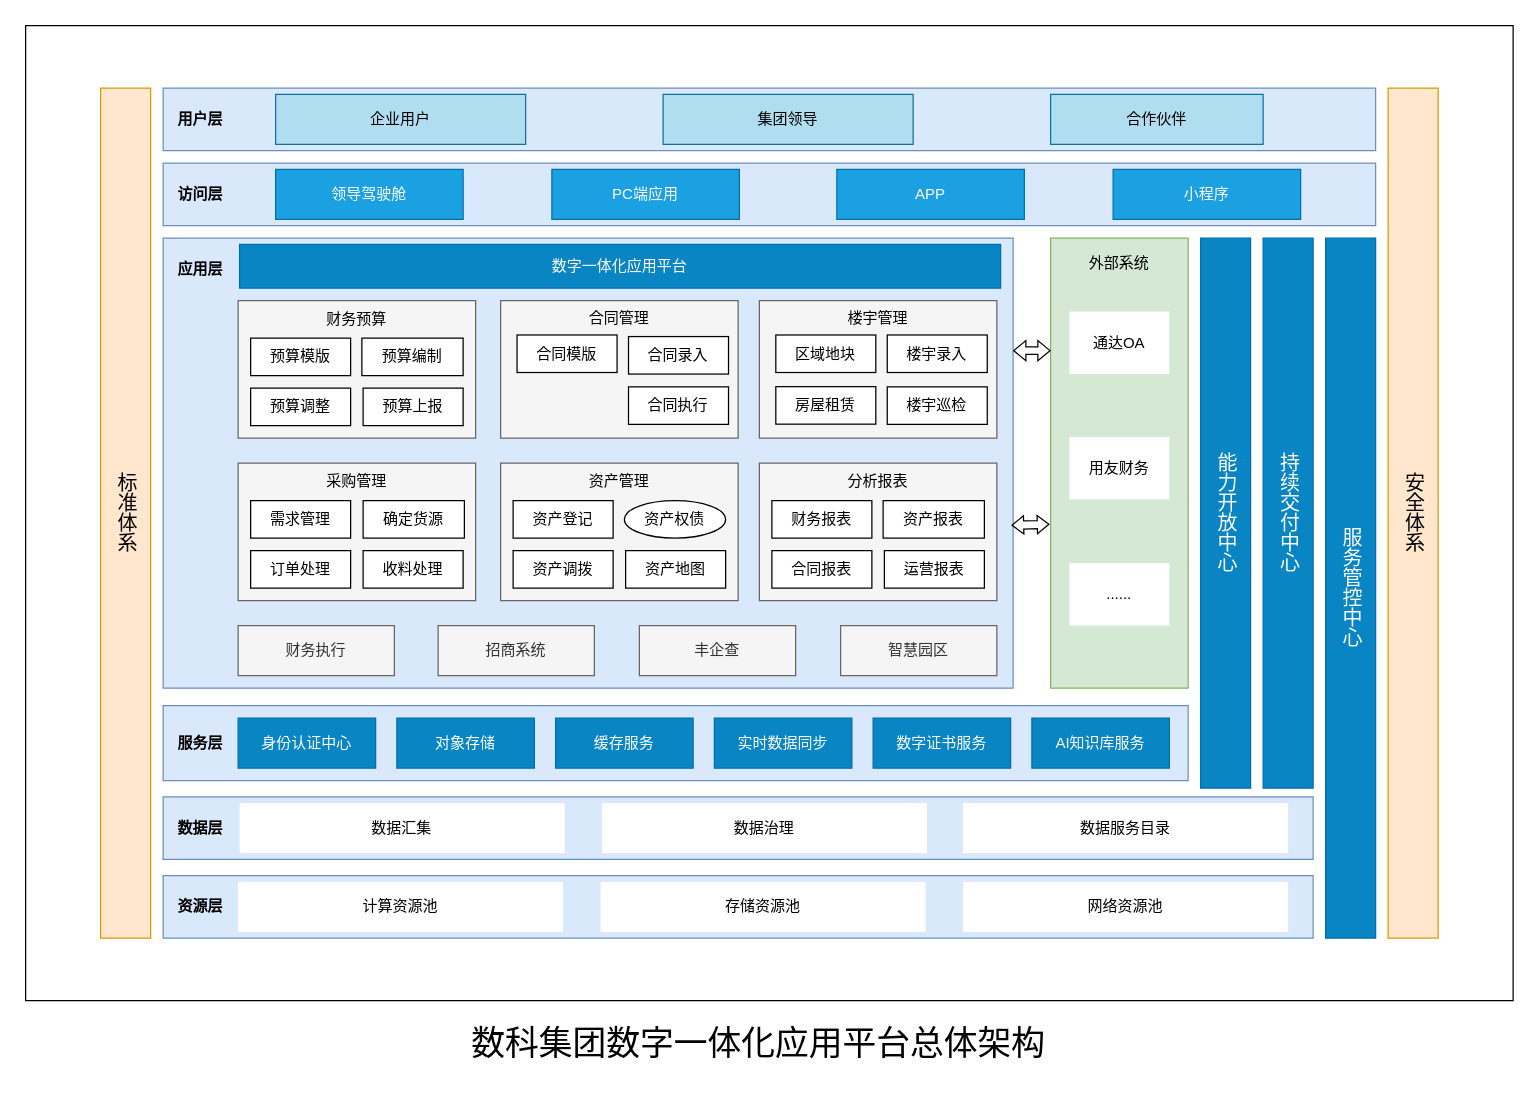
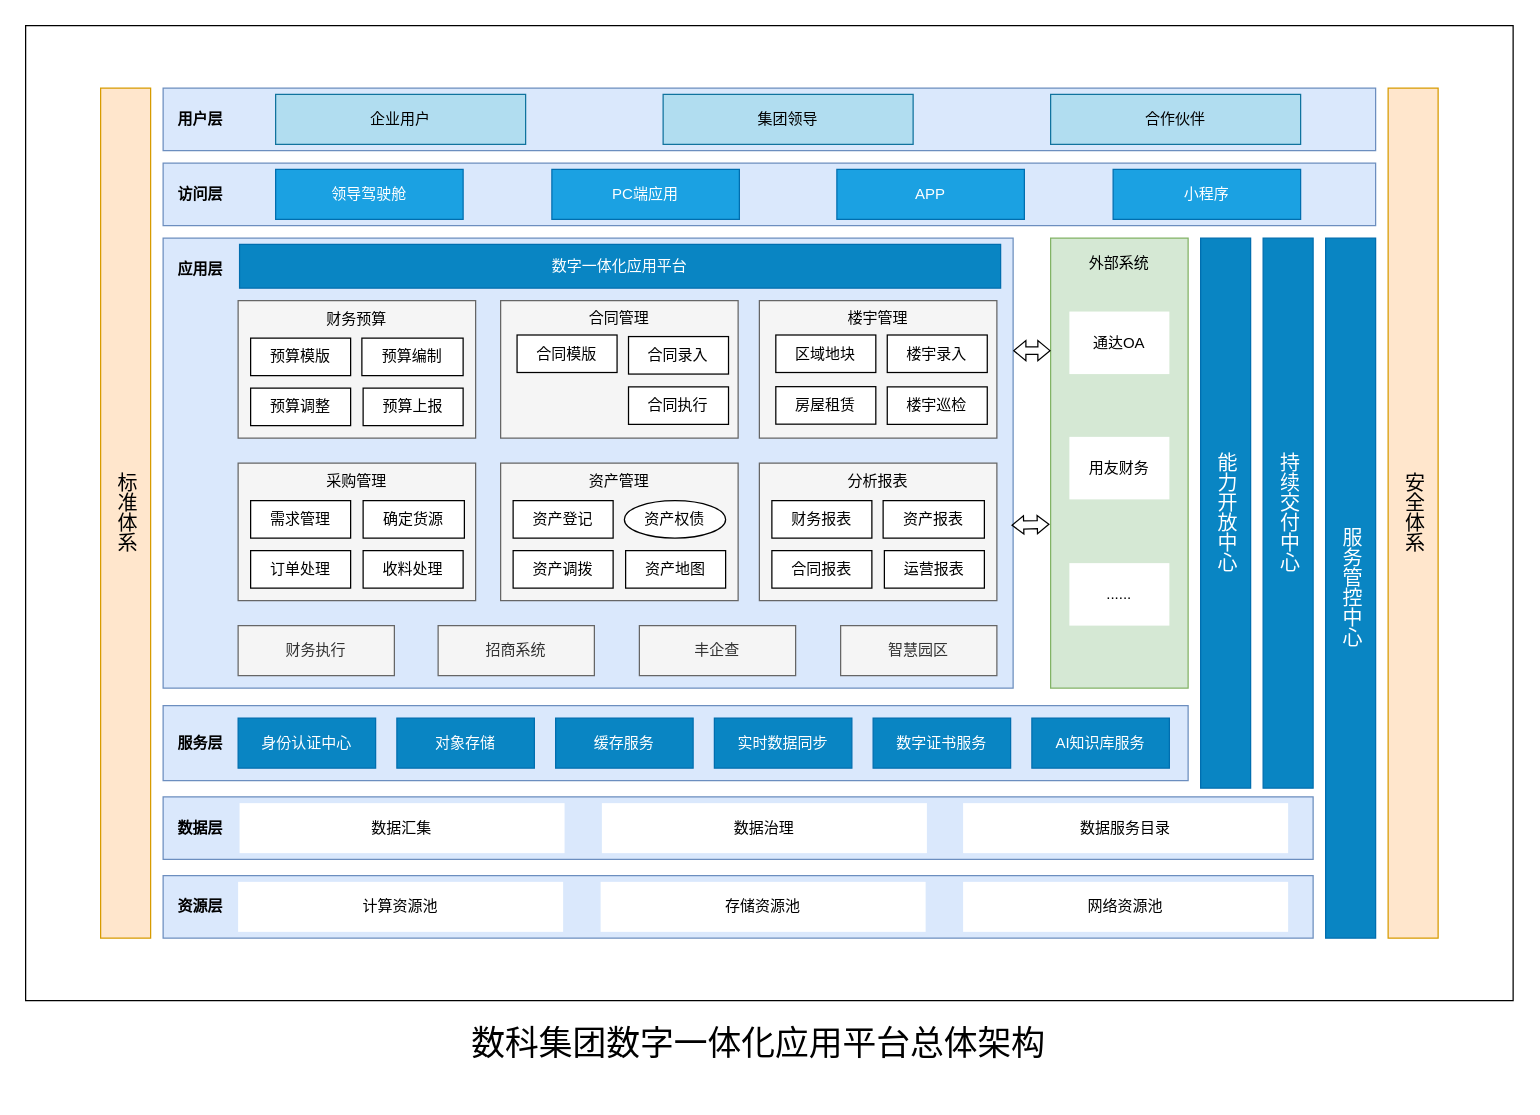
(1157, 119) -> (1176, 119)
